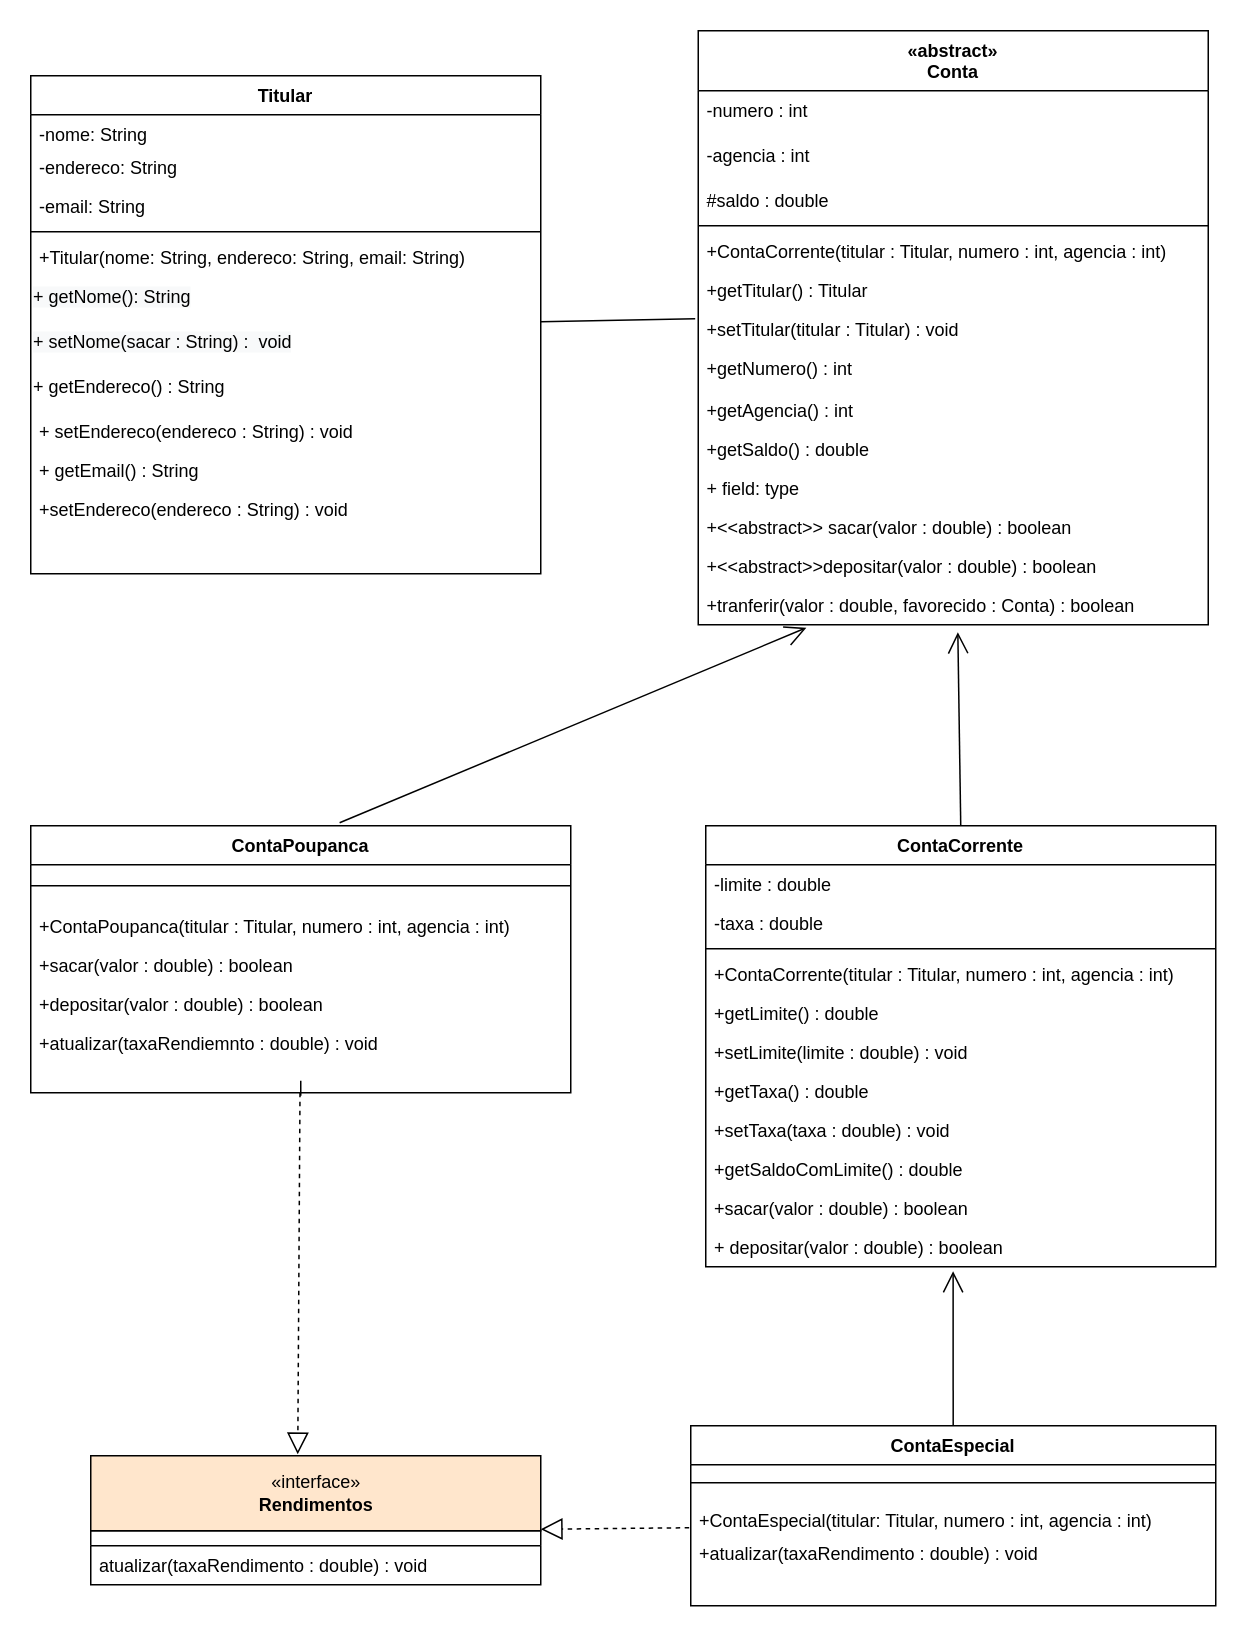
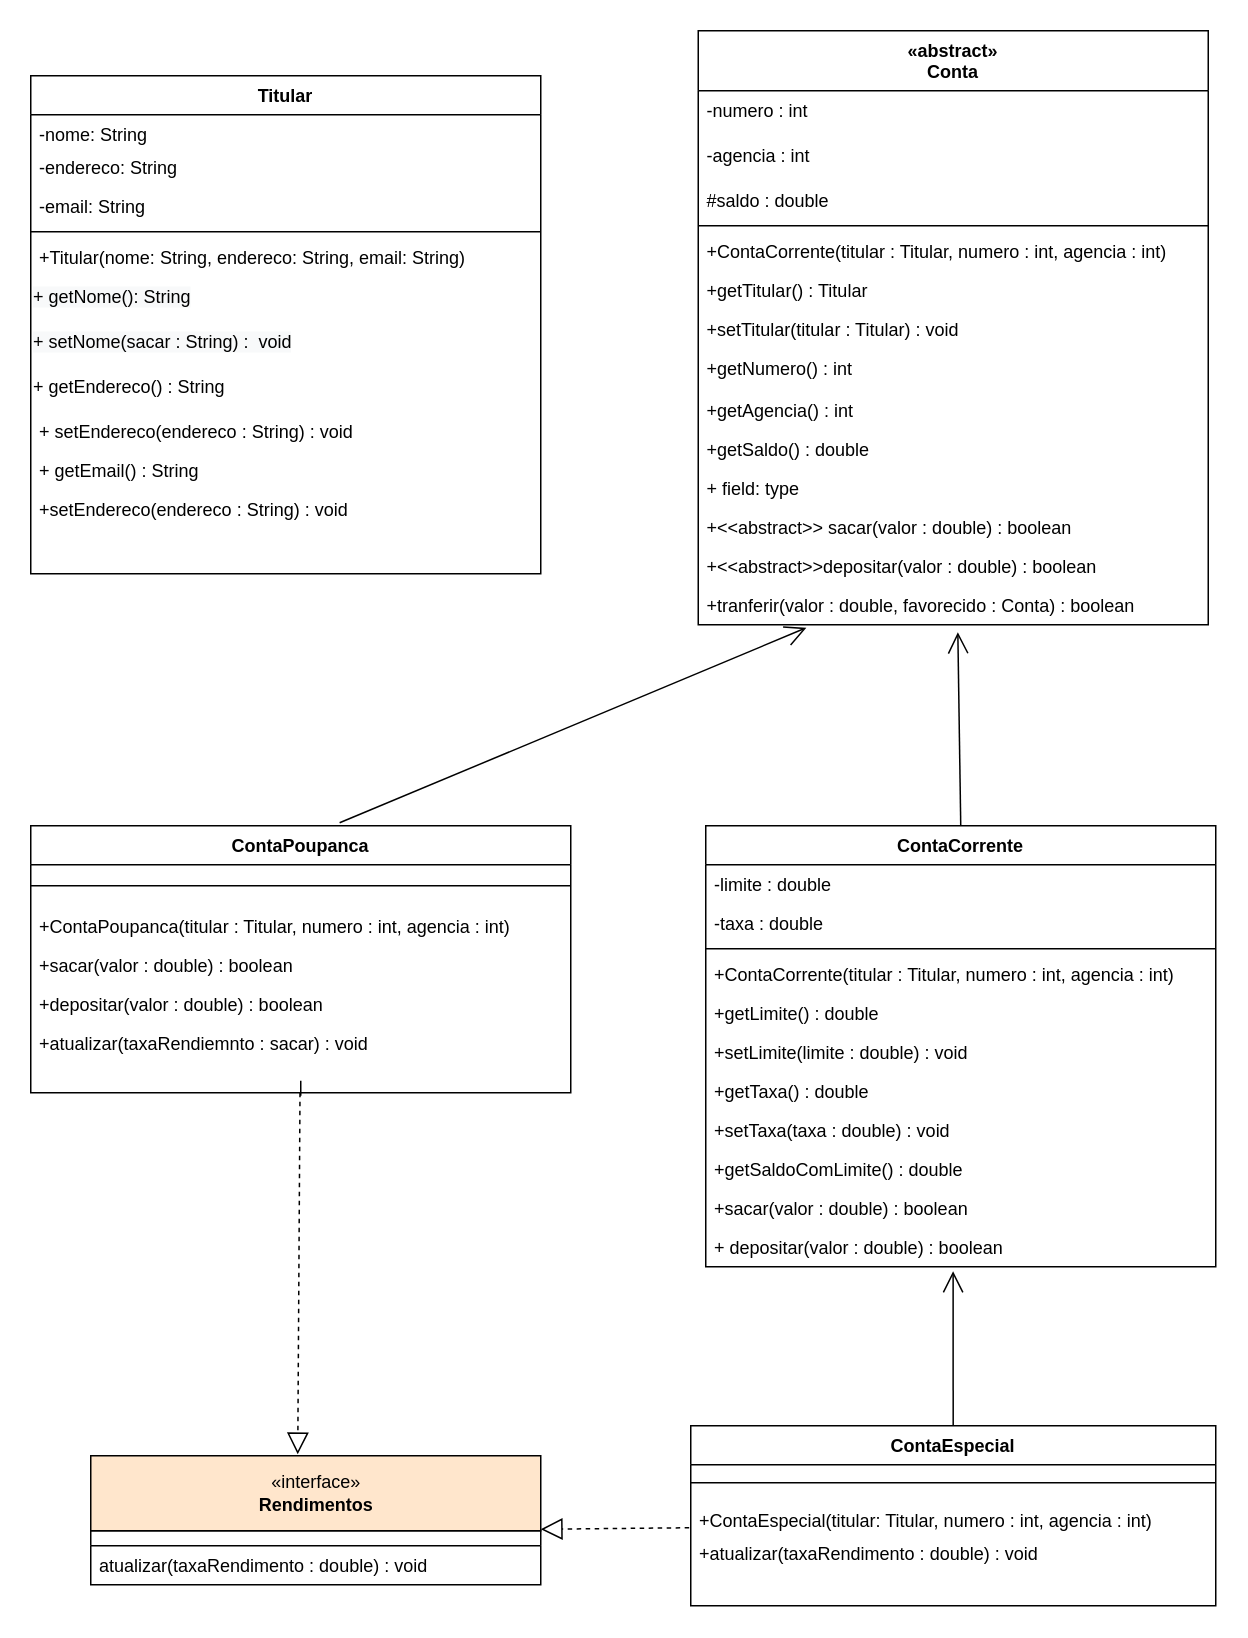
(618, 320) -> none
(225, 1044) -> (222, 1044)
